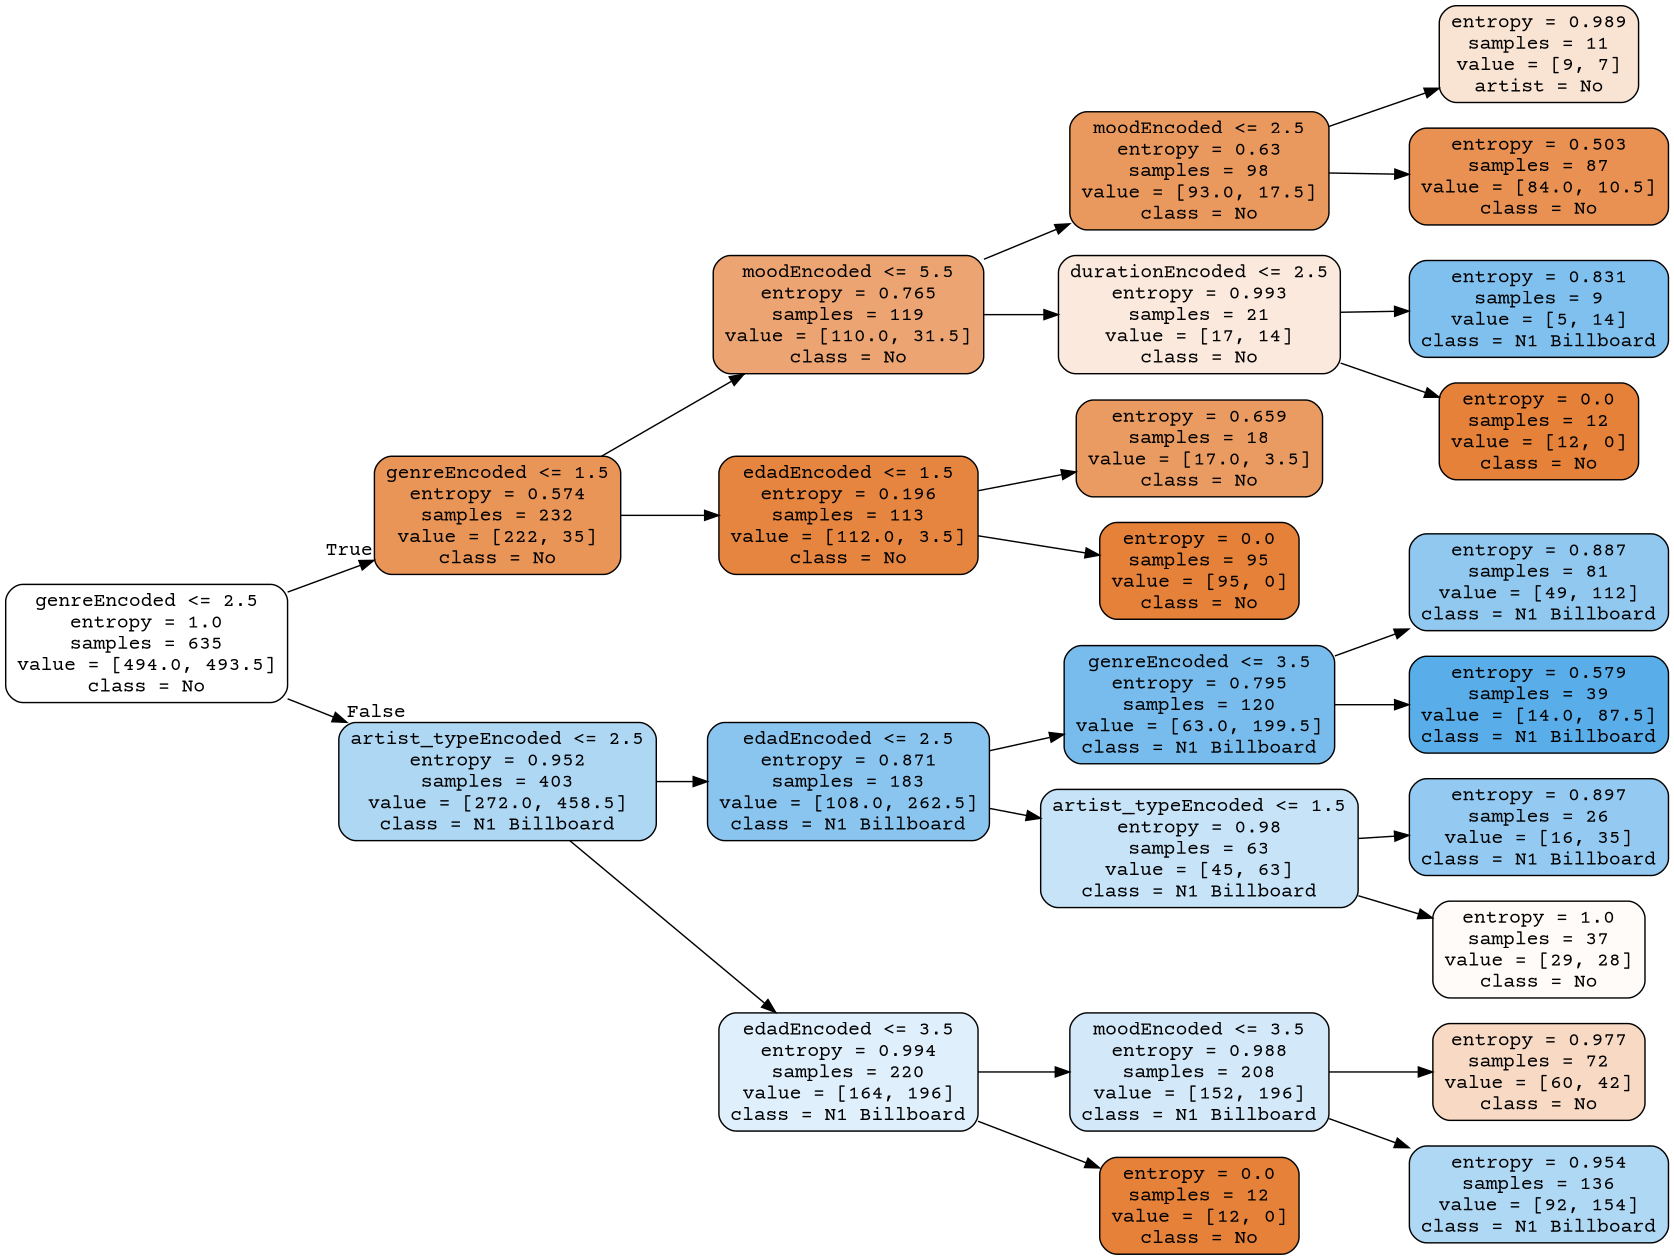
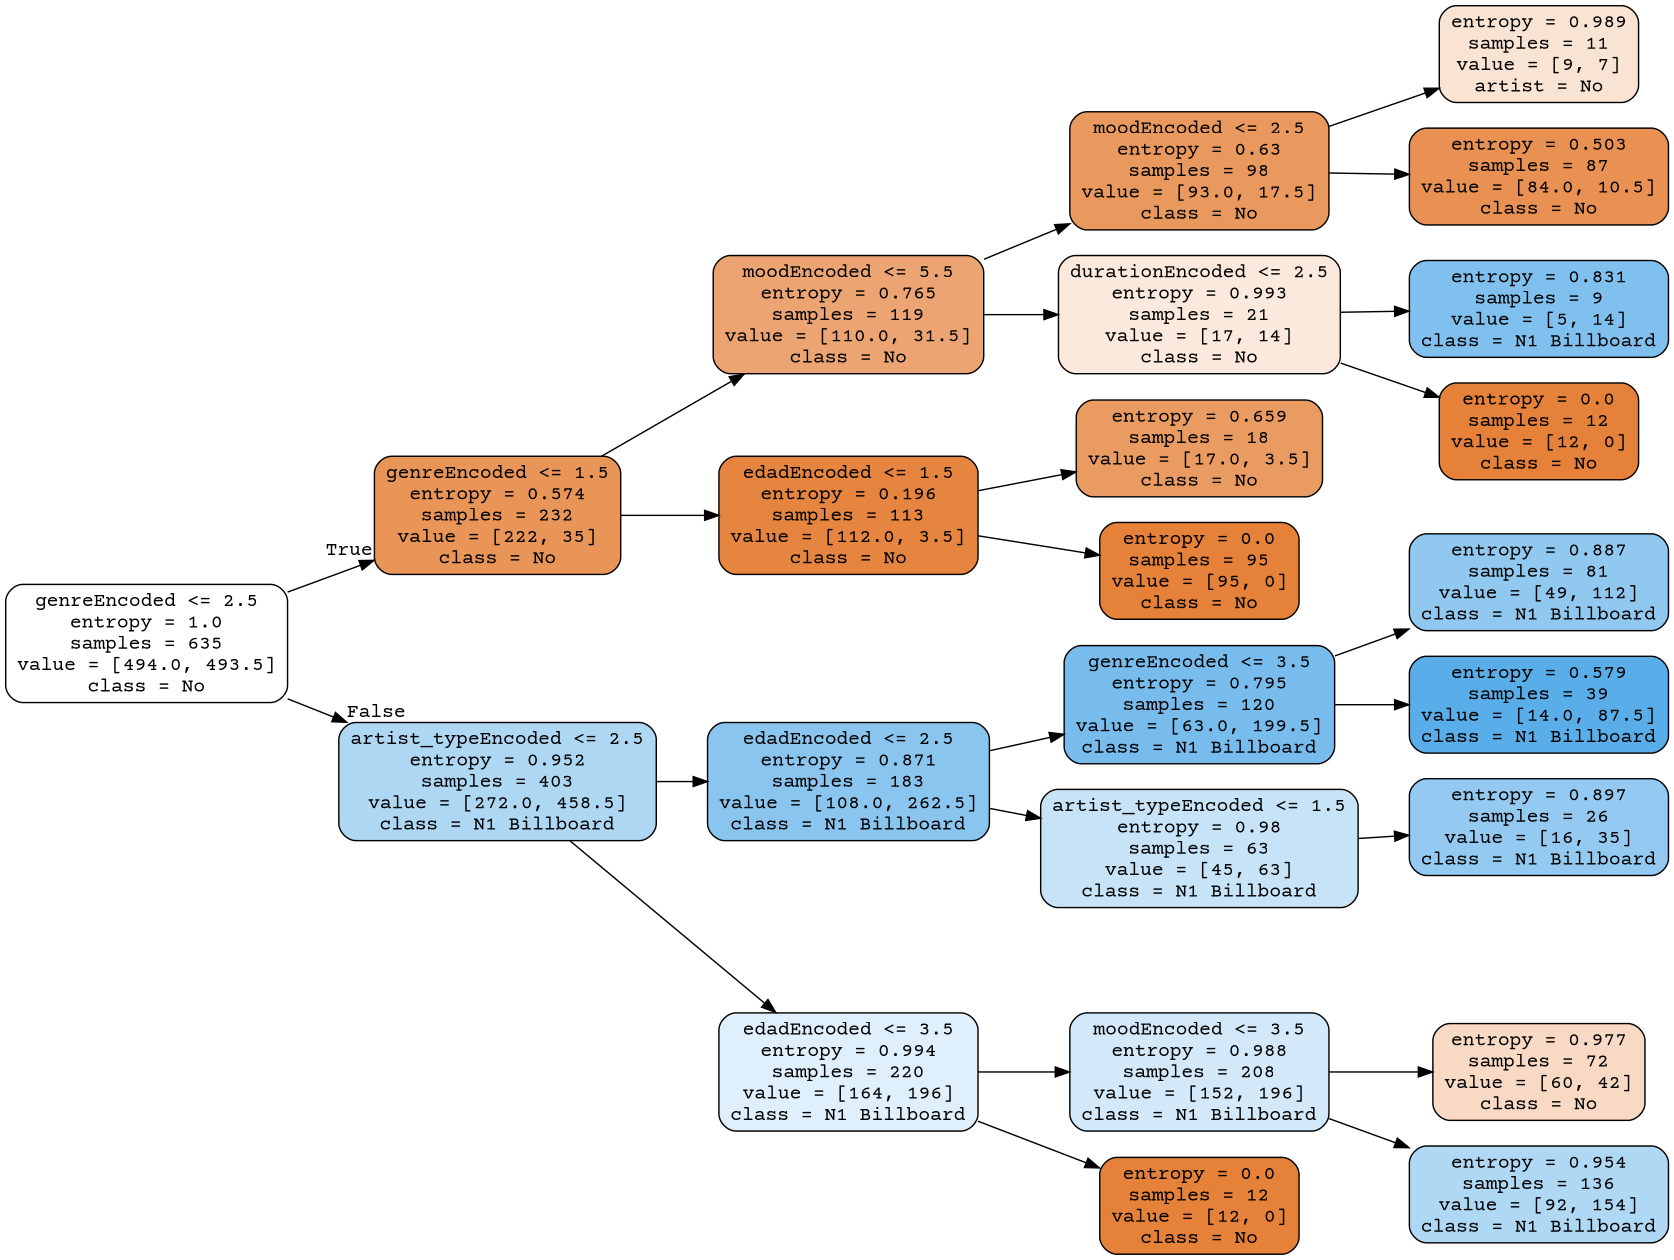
(1539, 950) -> none
